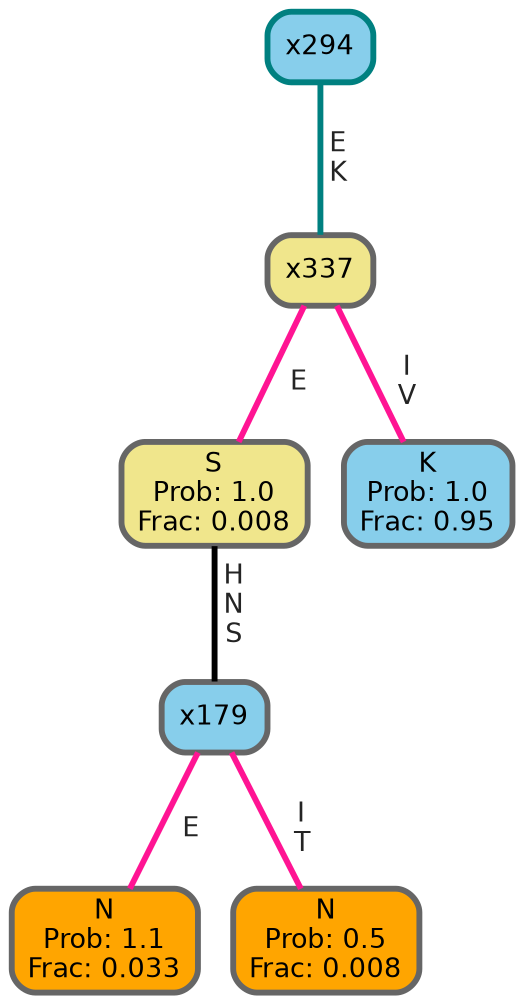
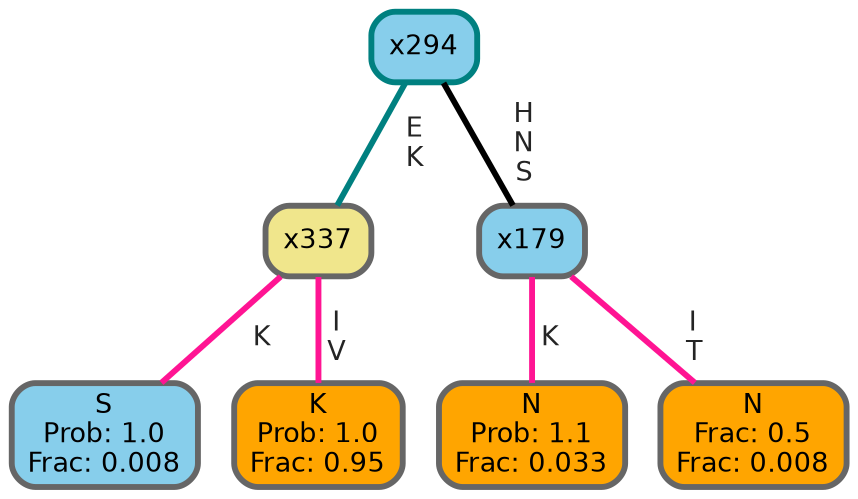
(295, 382) -> (258, 338)
(215, 494) -> (105, 435)
(428, 494) -> (318, 435)
(215, 614) -> (478, 144)
(187, 829) -> (546, 338)
(326, 941) -> (754, 435)
